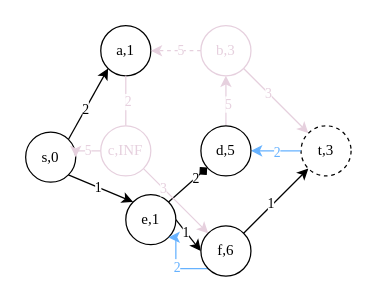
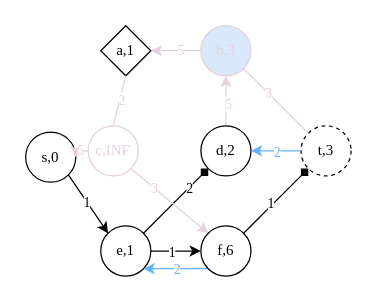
(126, 51) -> (126, 51)
(193, 51) -> (193, 51)
(226, 51) -> (226, 51)
(86, 108) -> none
(301, 126) -> (304, 129)
(126, 151) -> (113, 151)
(226, 151) -> (226, 151)
(302, 175) -> (301, 175)
(151, 219) -> (126, 251)
